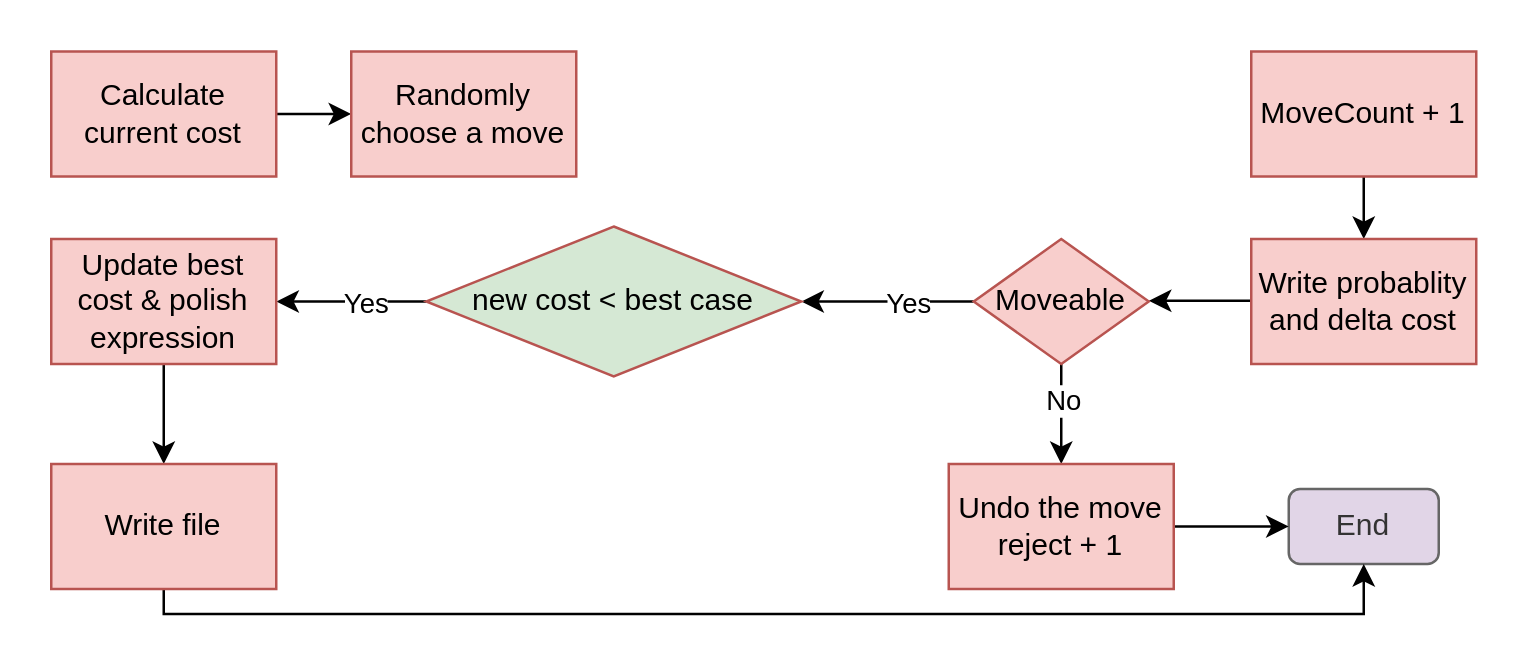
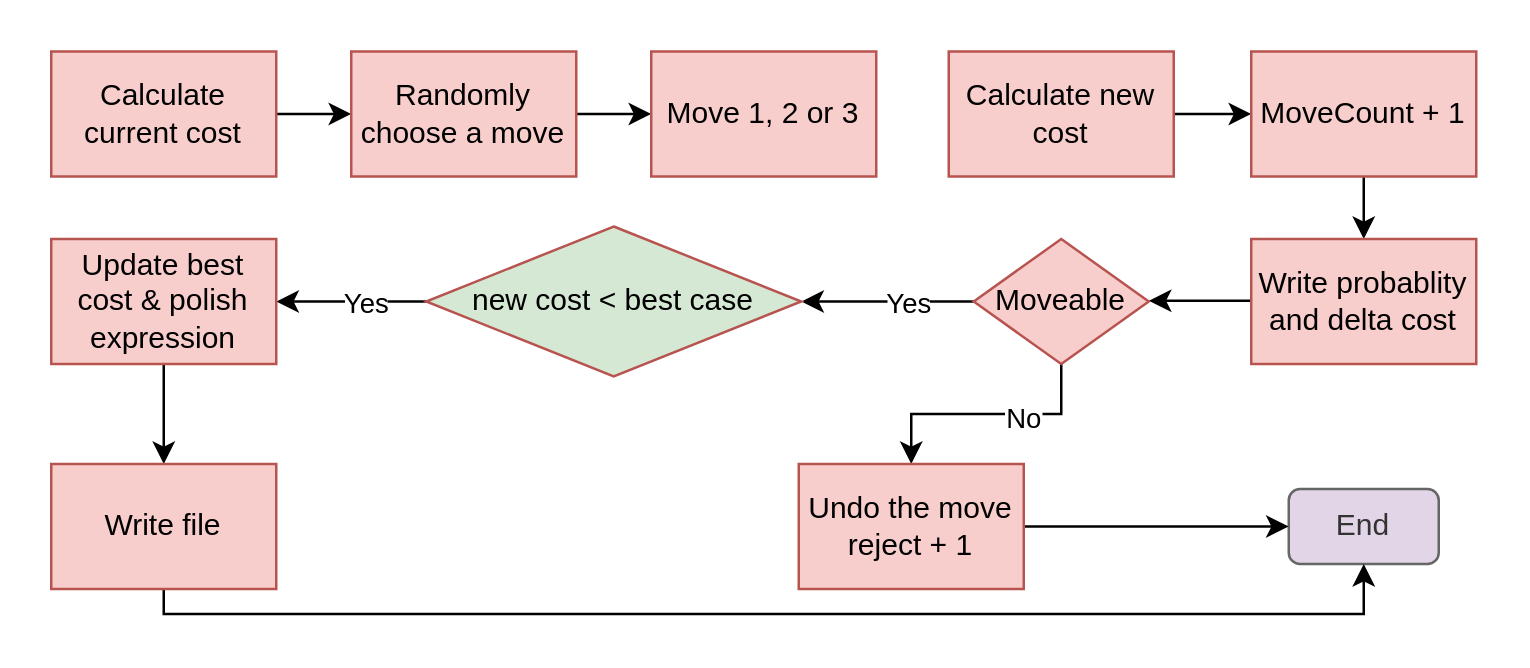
none -> (622, 114)
none -> (764, 114)
none -> (1061, 114)
none -> (1221, 114)
(1061, 526) -> (911, 526)
